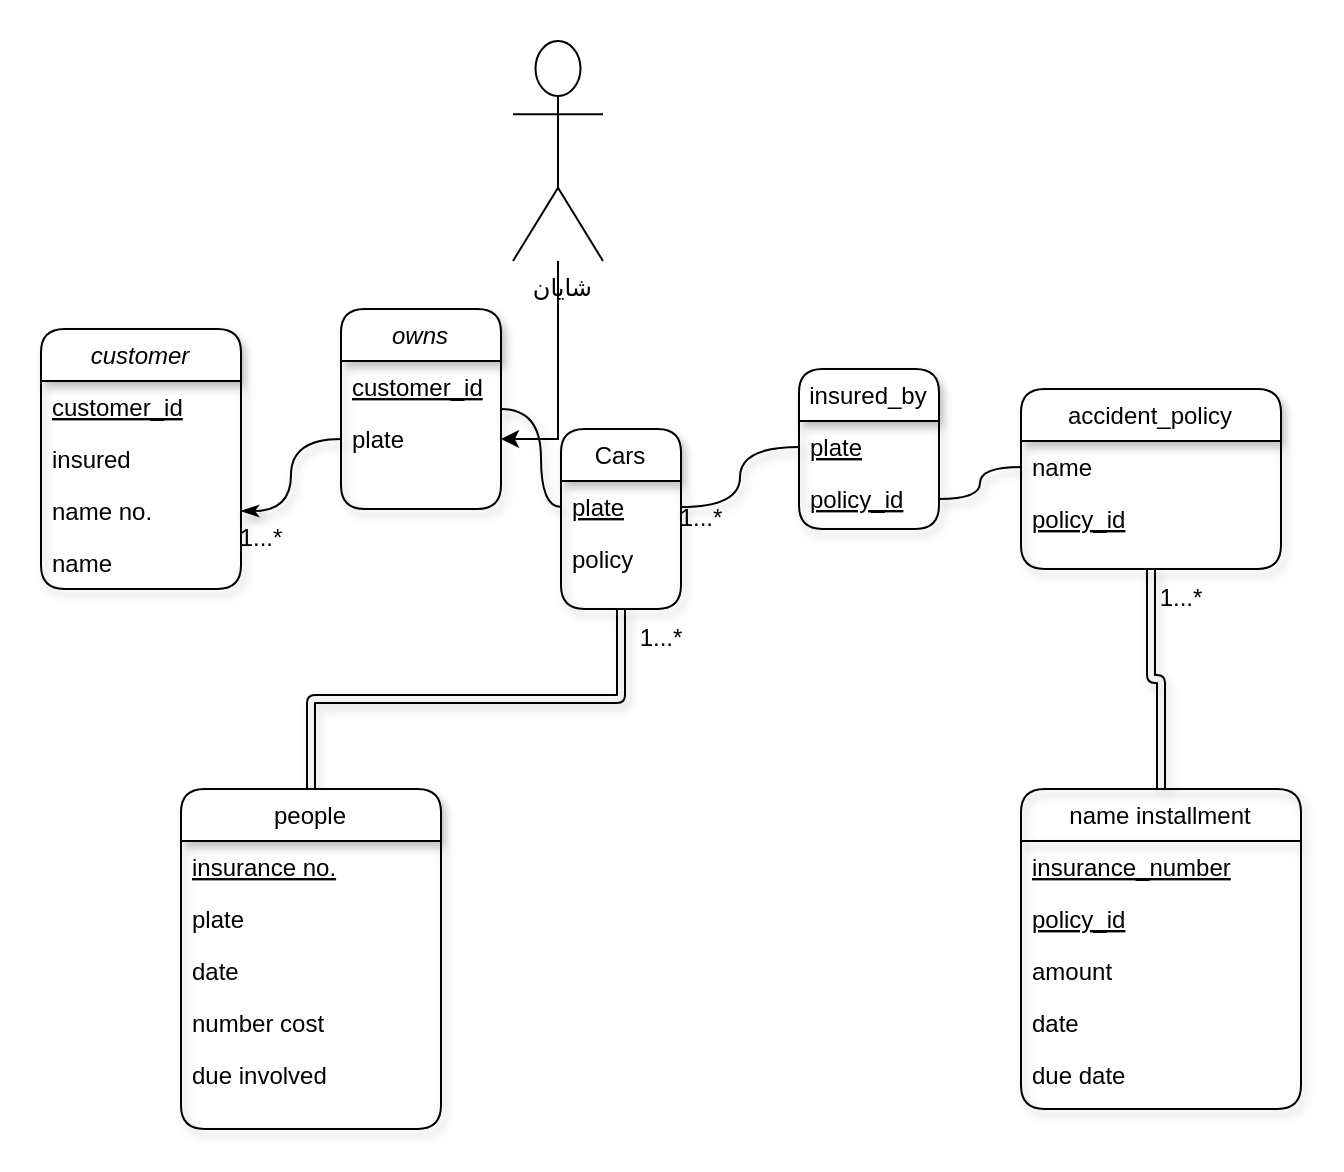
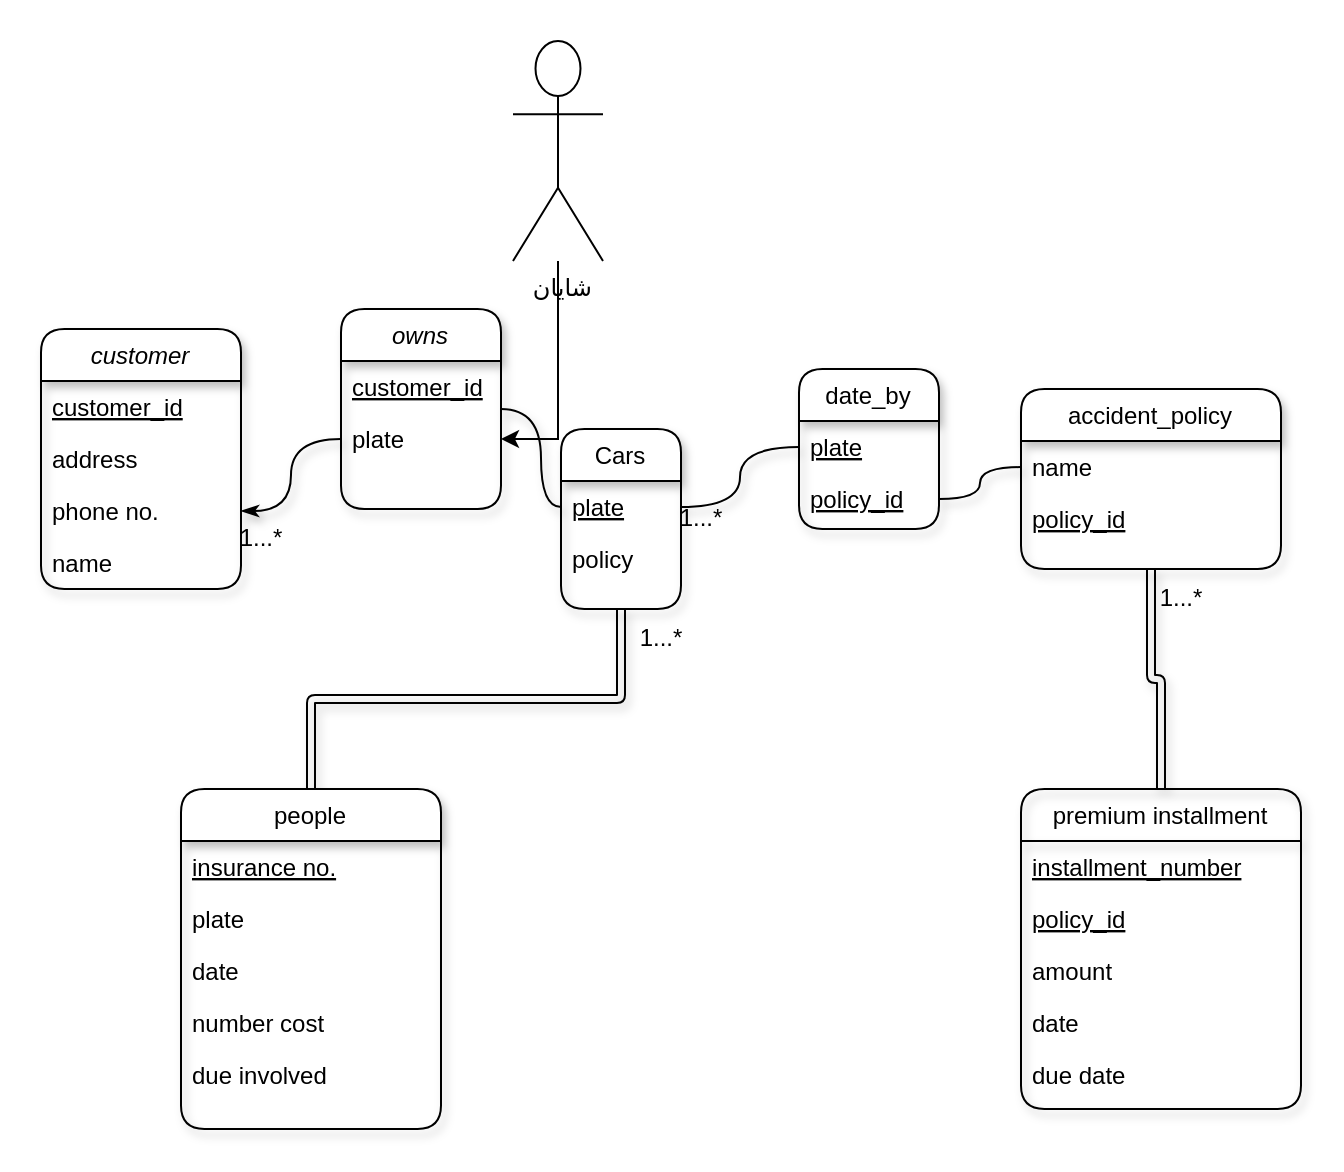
(868, 396) -> (868, 396)
(96, 460) -> (99, 460)
(100, 512) -> (106, 512)
(1160, 816) -> (1160, 816)
(1136, 868) -> (1144, 868)
